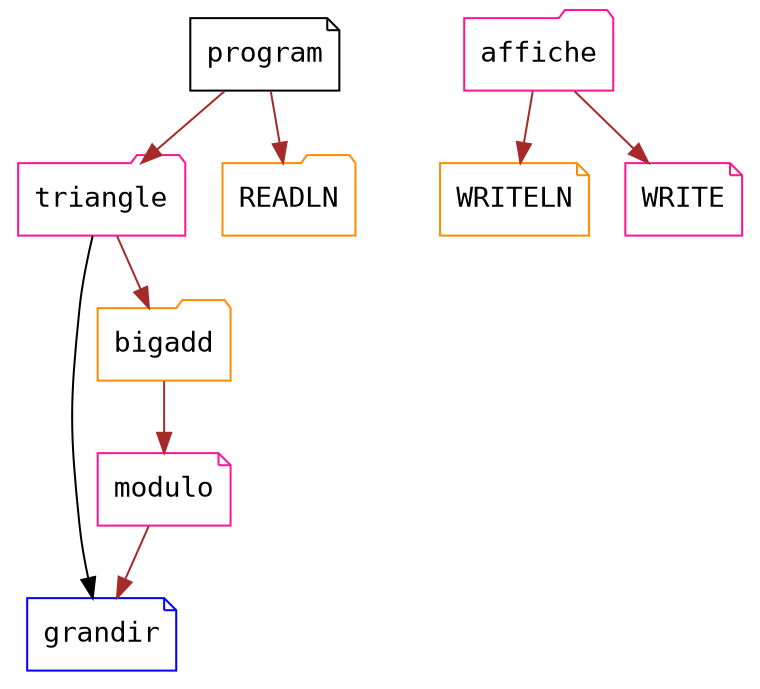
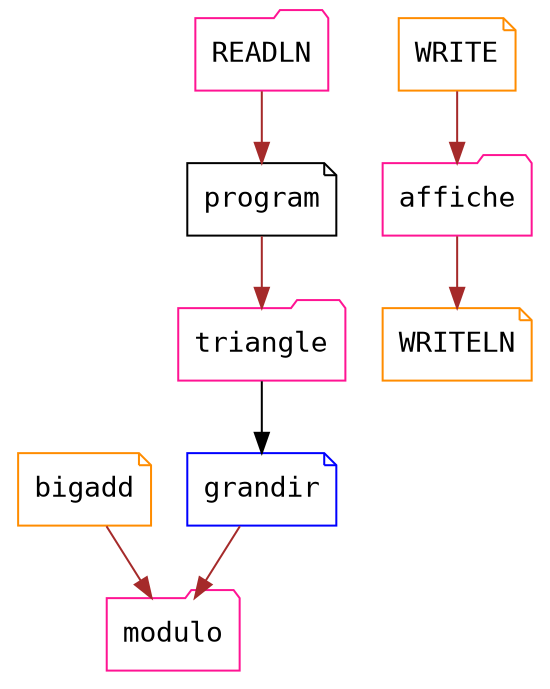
(275, 117) -> (262, 117)
(604, 120) -> (457, 117)
(289, 199) -> (262, 54)
(684, 199) -> (457, 54)
(129, 263) -> none
(164, 344) -> (85, 489)
(164, 489) -> (173, 634)
(137, 553) -> (223, 553)
